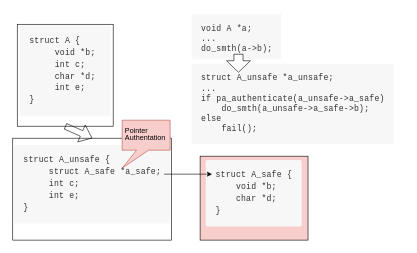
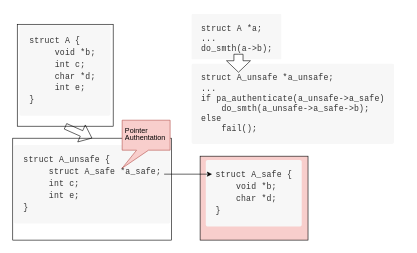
(237, 36) -> (237, 36)
